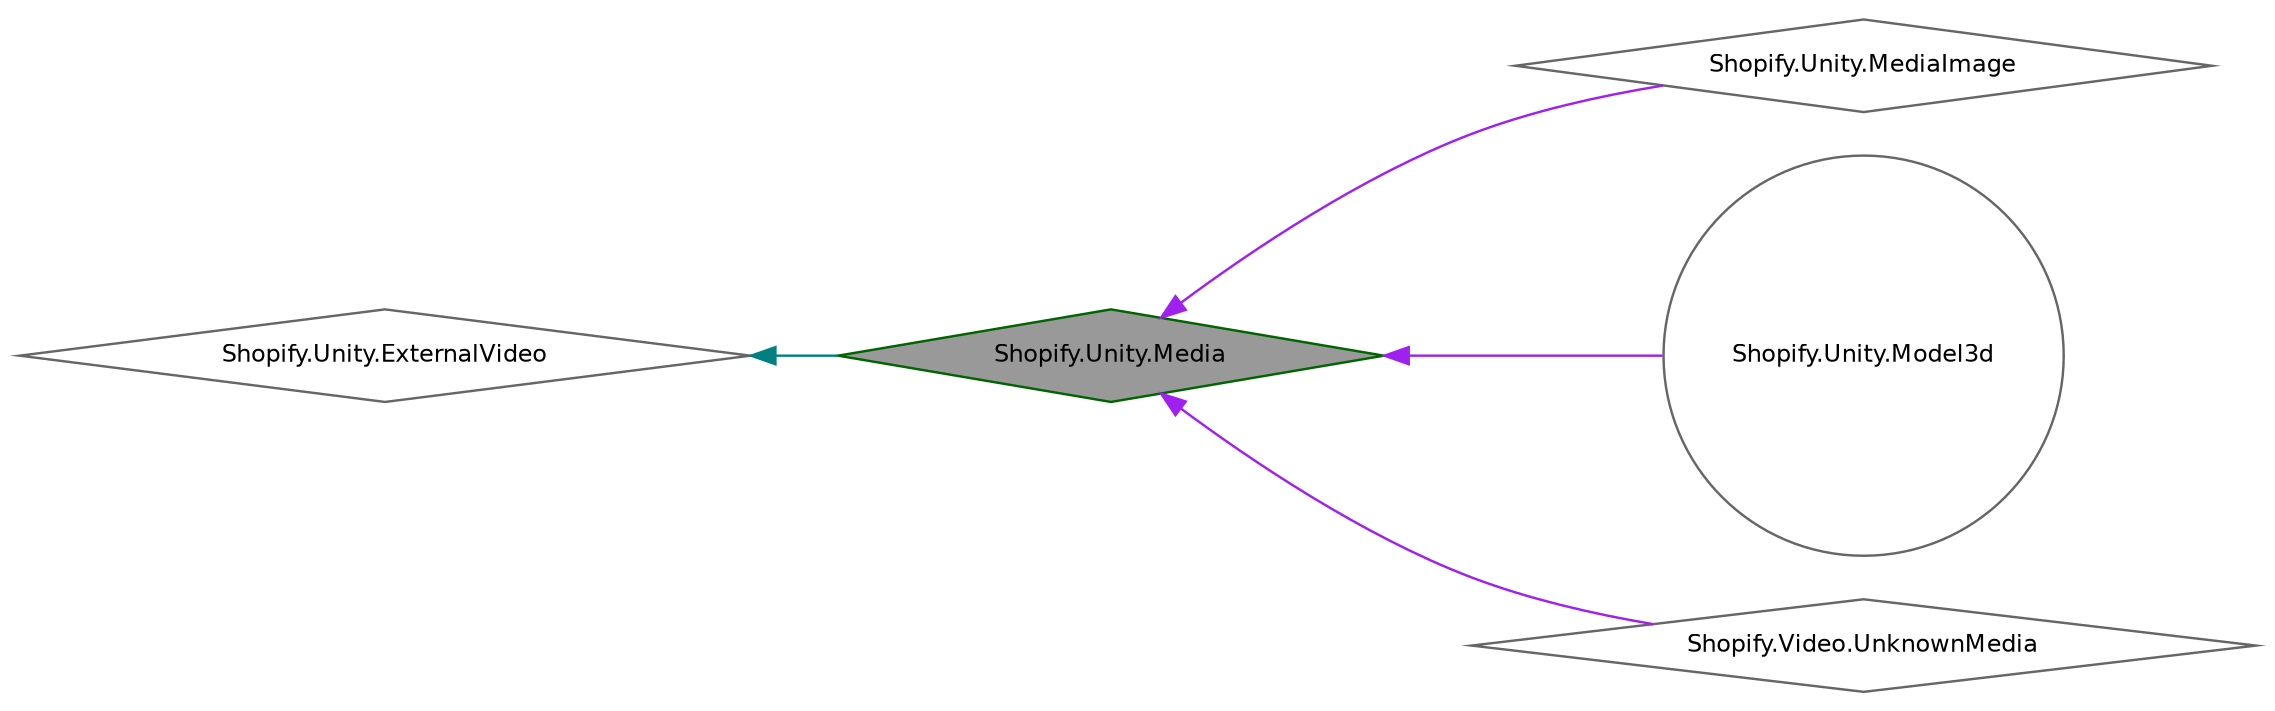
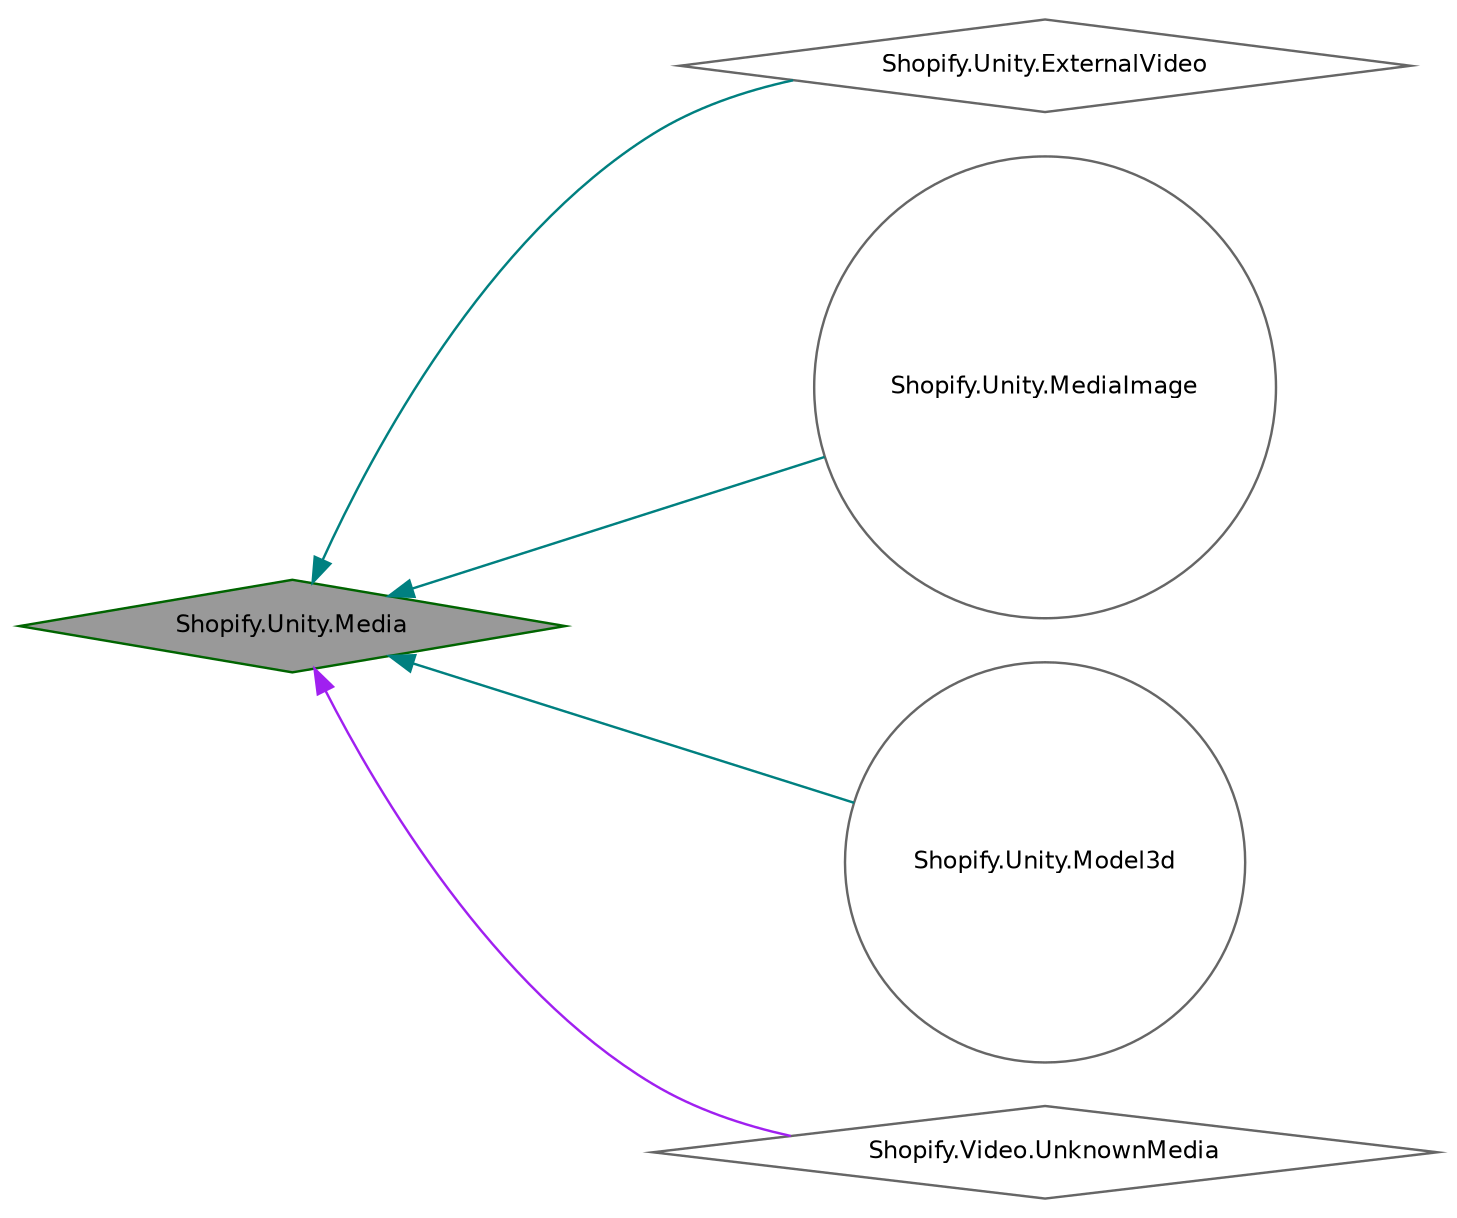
(1864, 66) -> (1045, 387)
(1408, 162) -> (618, 523)
(806, 356) -> (506, 265)
(1536, 356) -> (634, 733)
